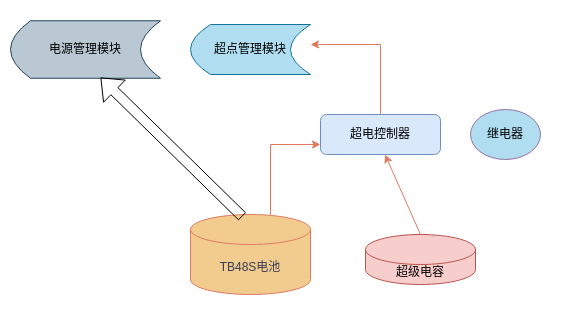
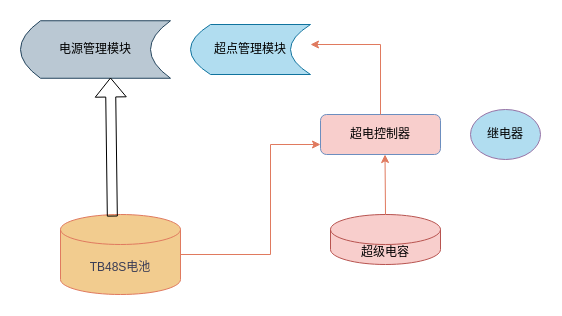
(86, 50) -> (96, 50)
(381, 135) -> (381, 135)
(251, 255) -> (121, 255)
(421, 260) -> (386, 240)
